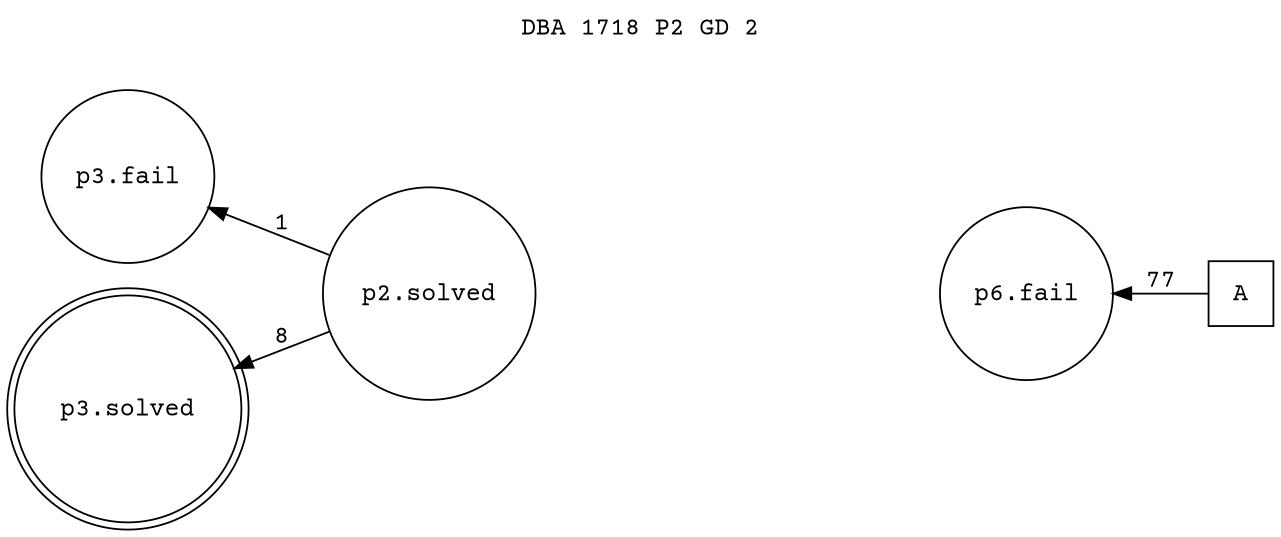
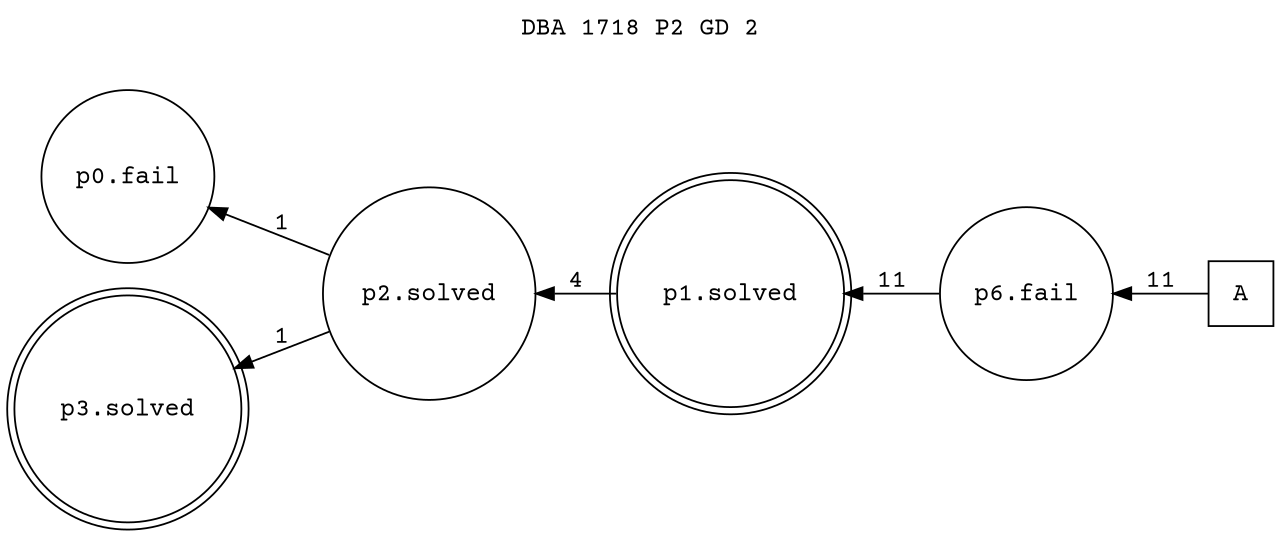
(128, 177) -> (128, 177)
(1161, 280) -> (1161, 280)
none -> (731, 294)
(282, 336) -> (282, 336)
